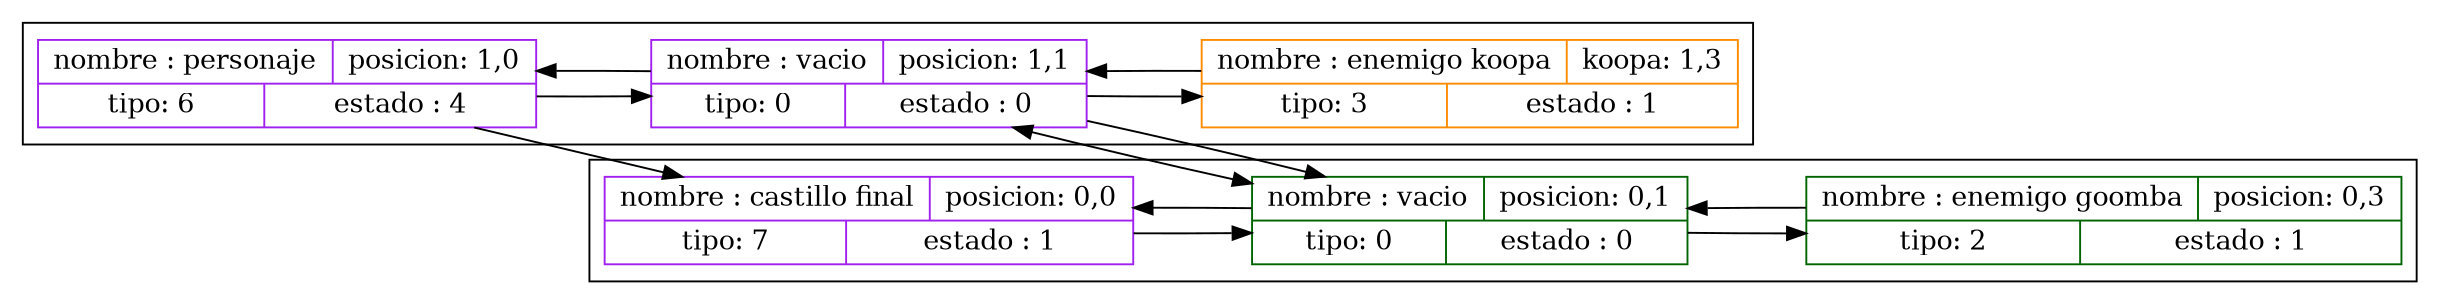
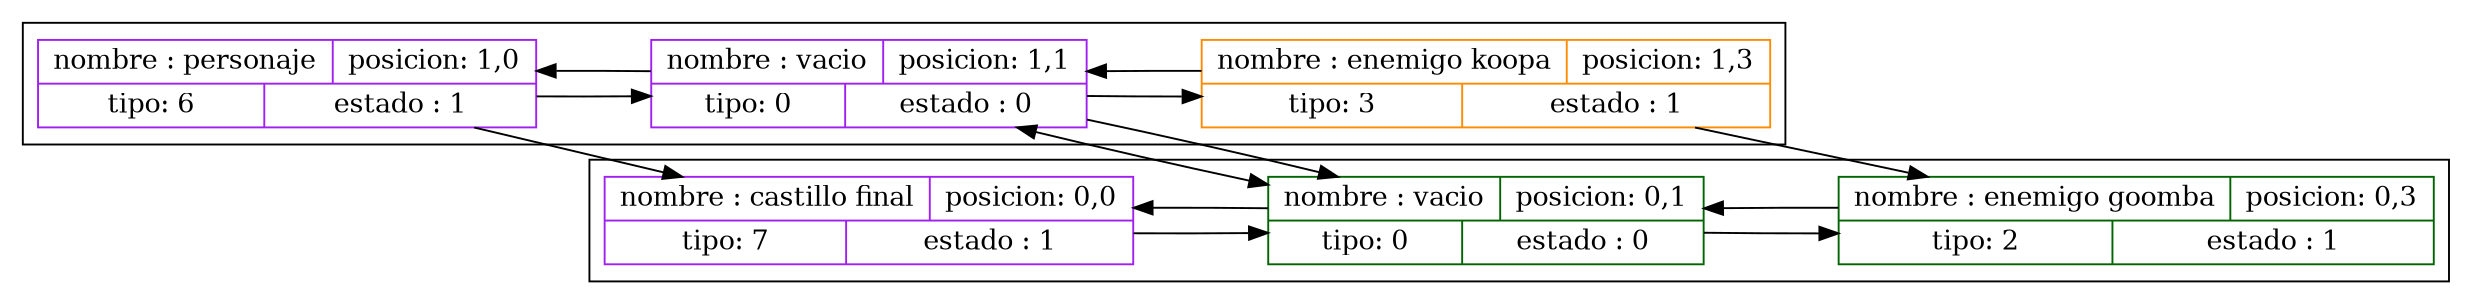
(1652, 61) -> (1668, 61)
(400, 105) -> (400, 105)
none -> (1802, 150)
